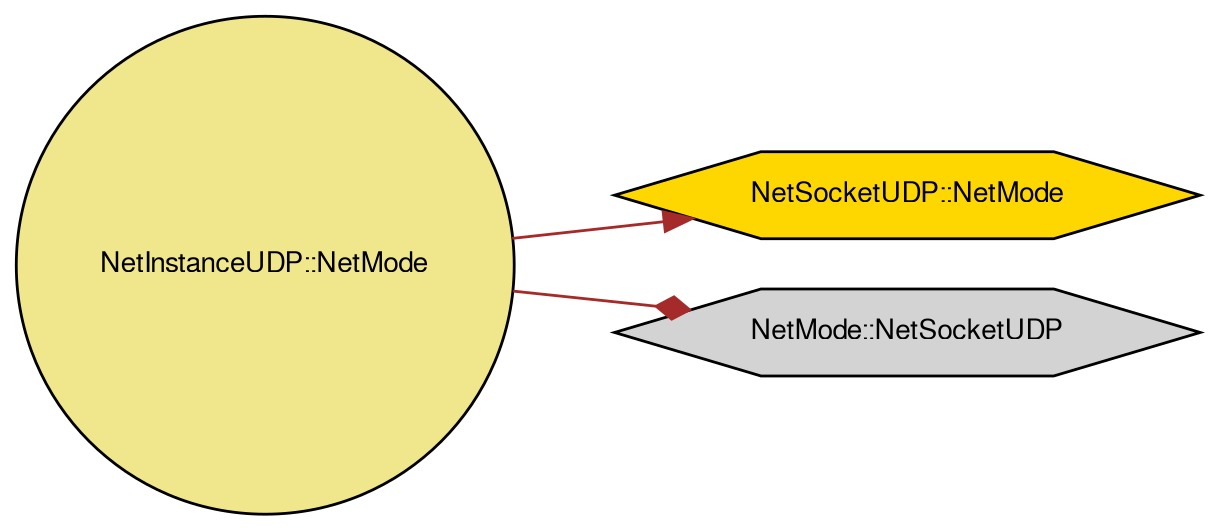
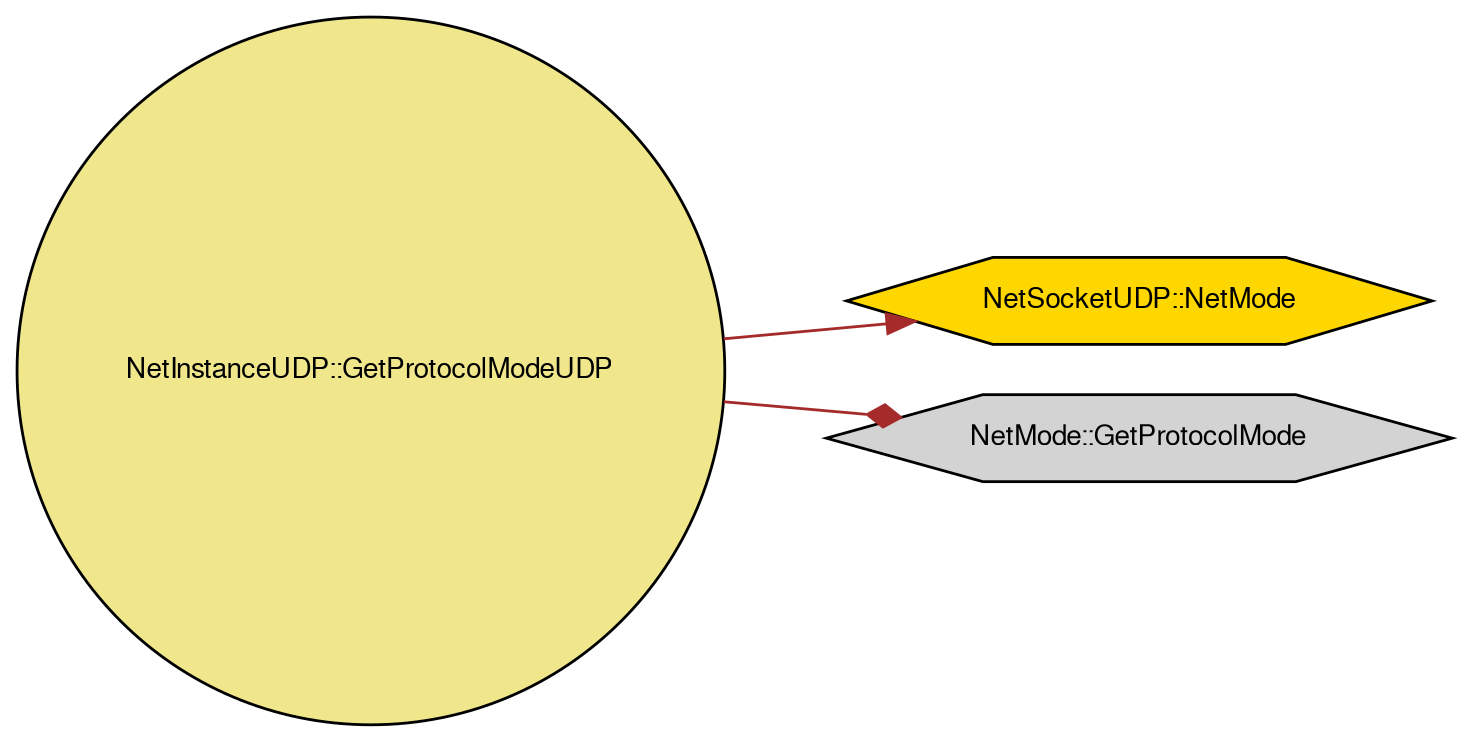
(265, 265) -> (371, 371)
(907, 332) -> (1139, 438)
